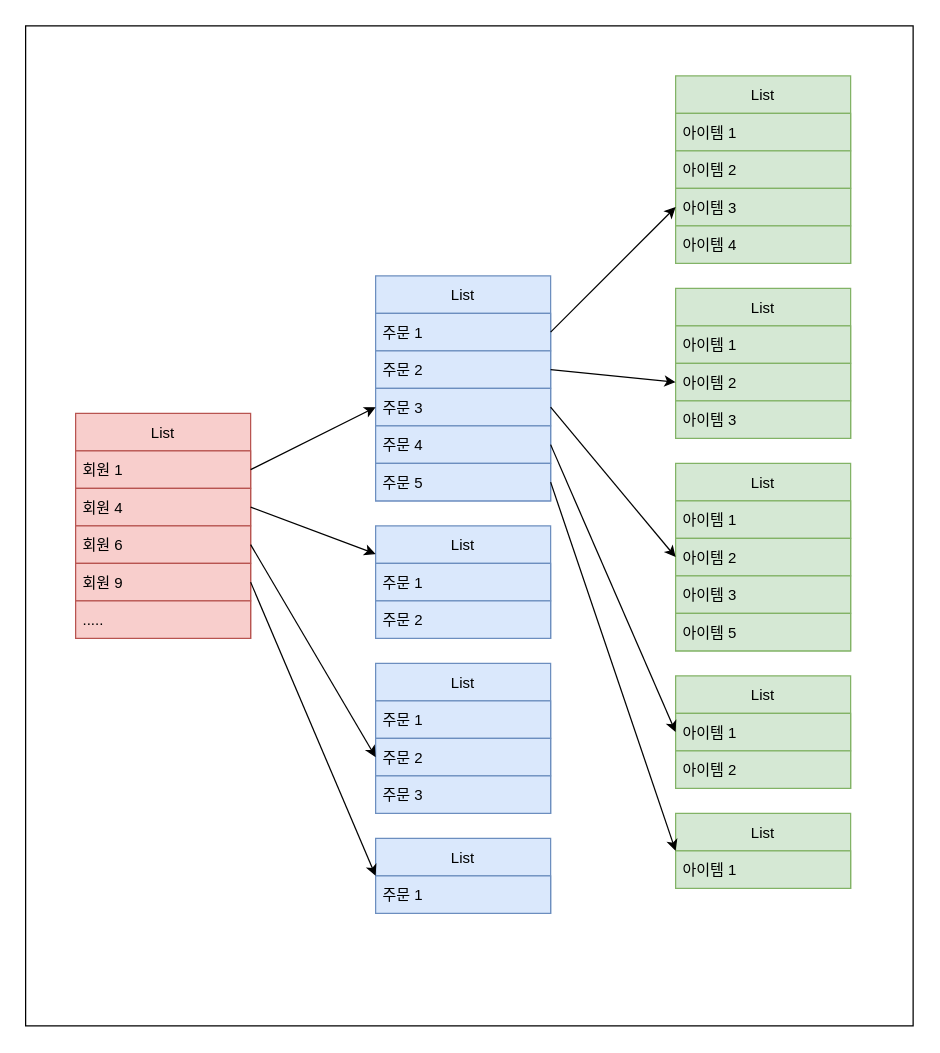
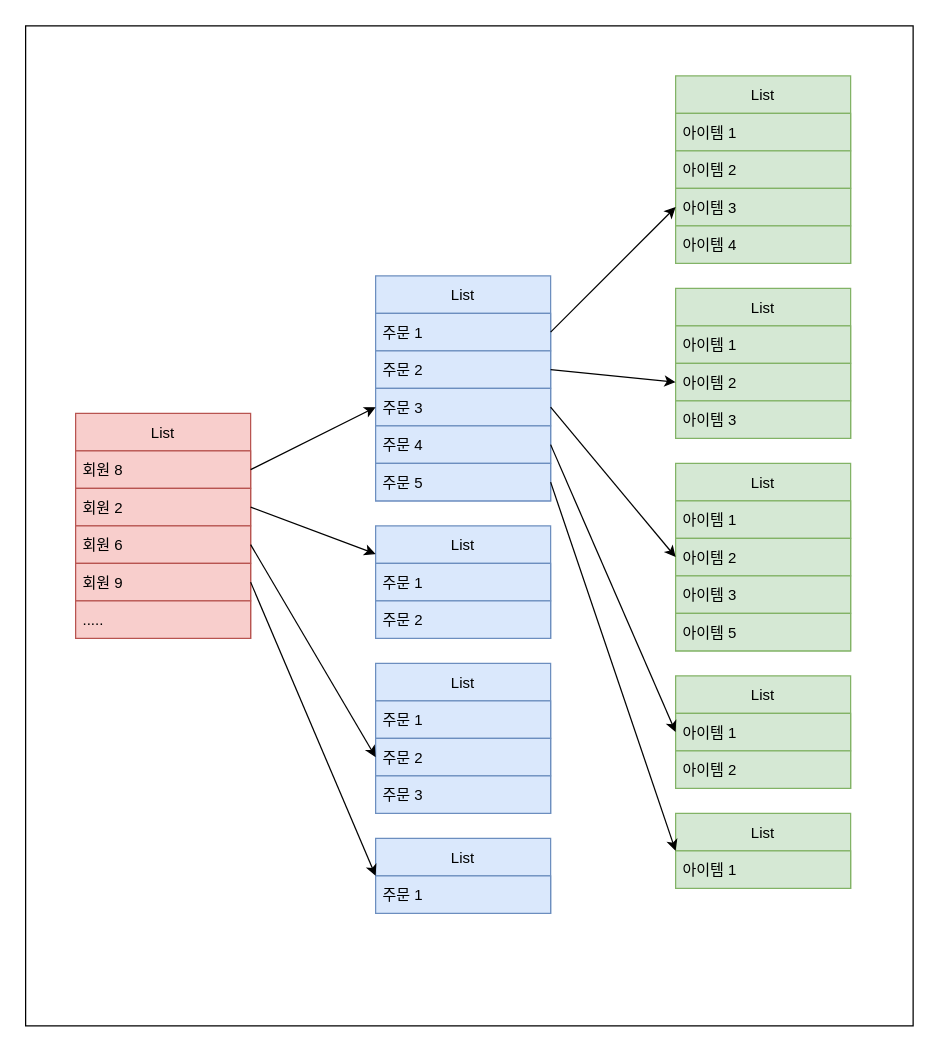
(104, 470) -> (104, 470)
(104, 508) -> (104, 508)
